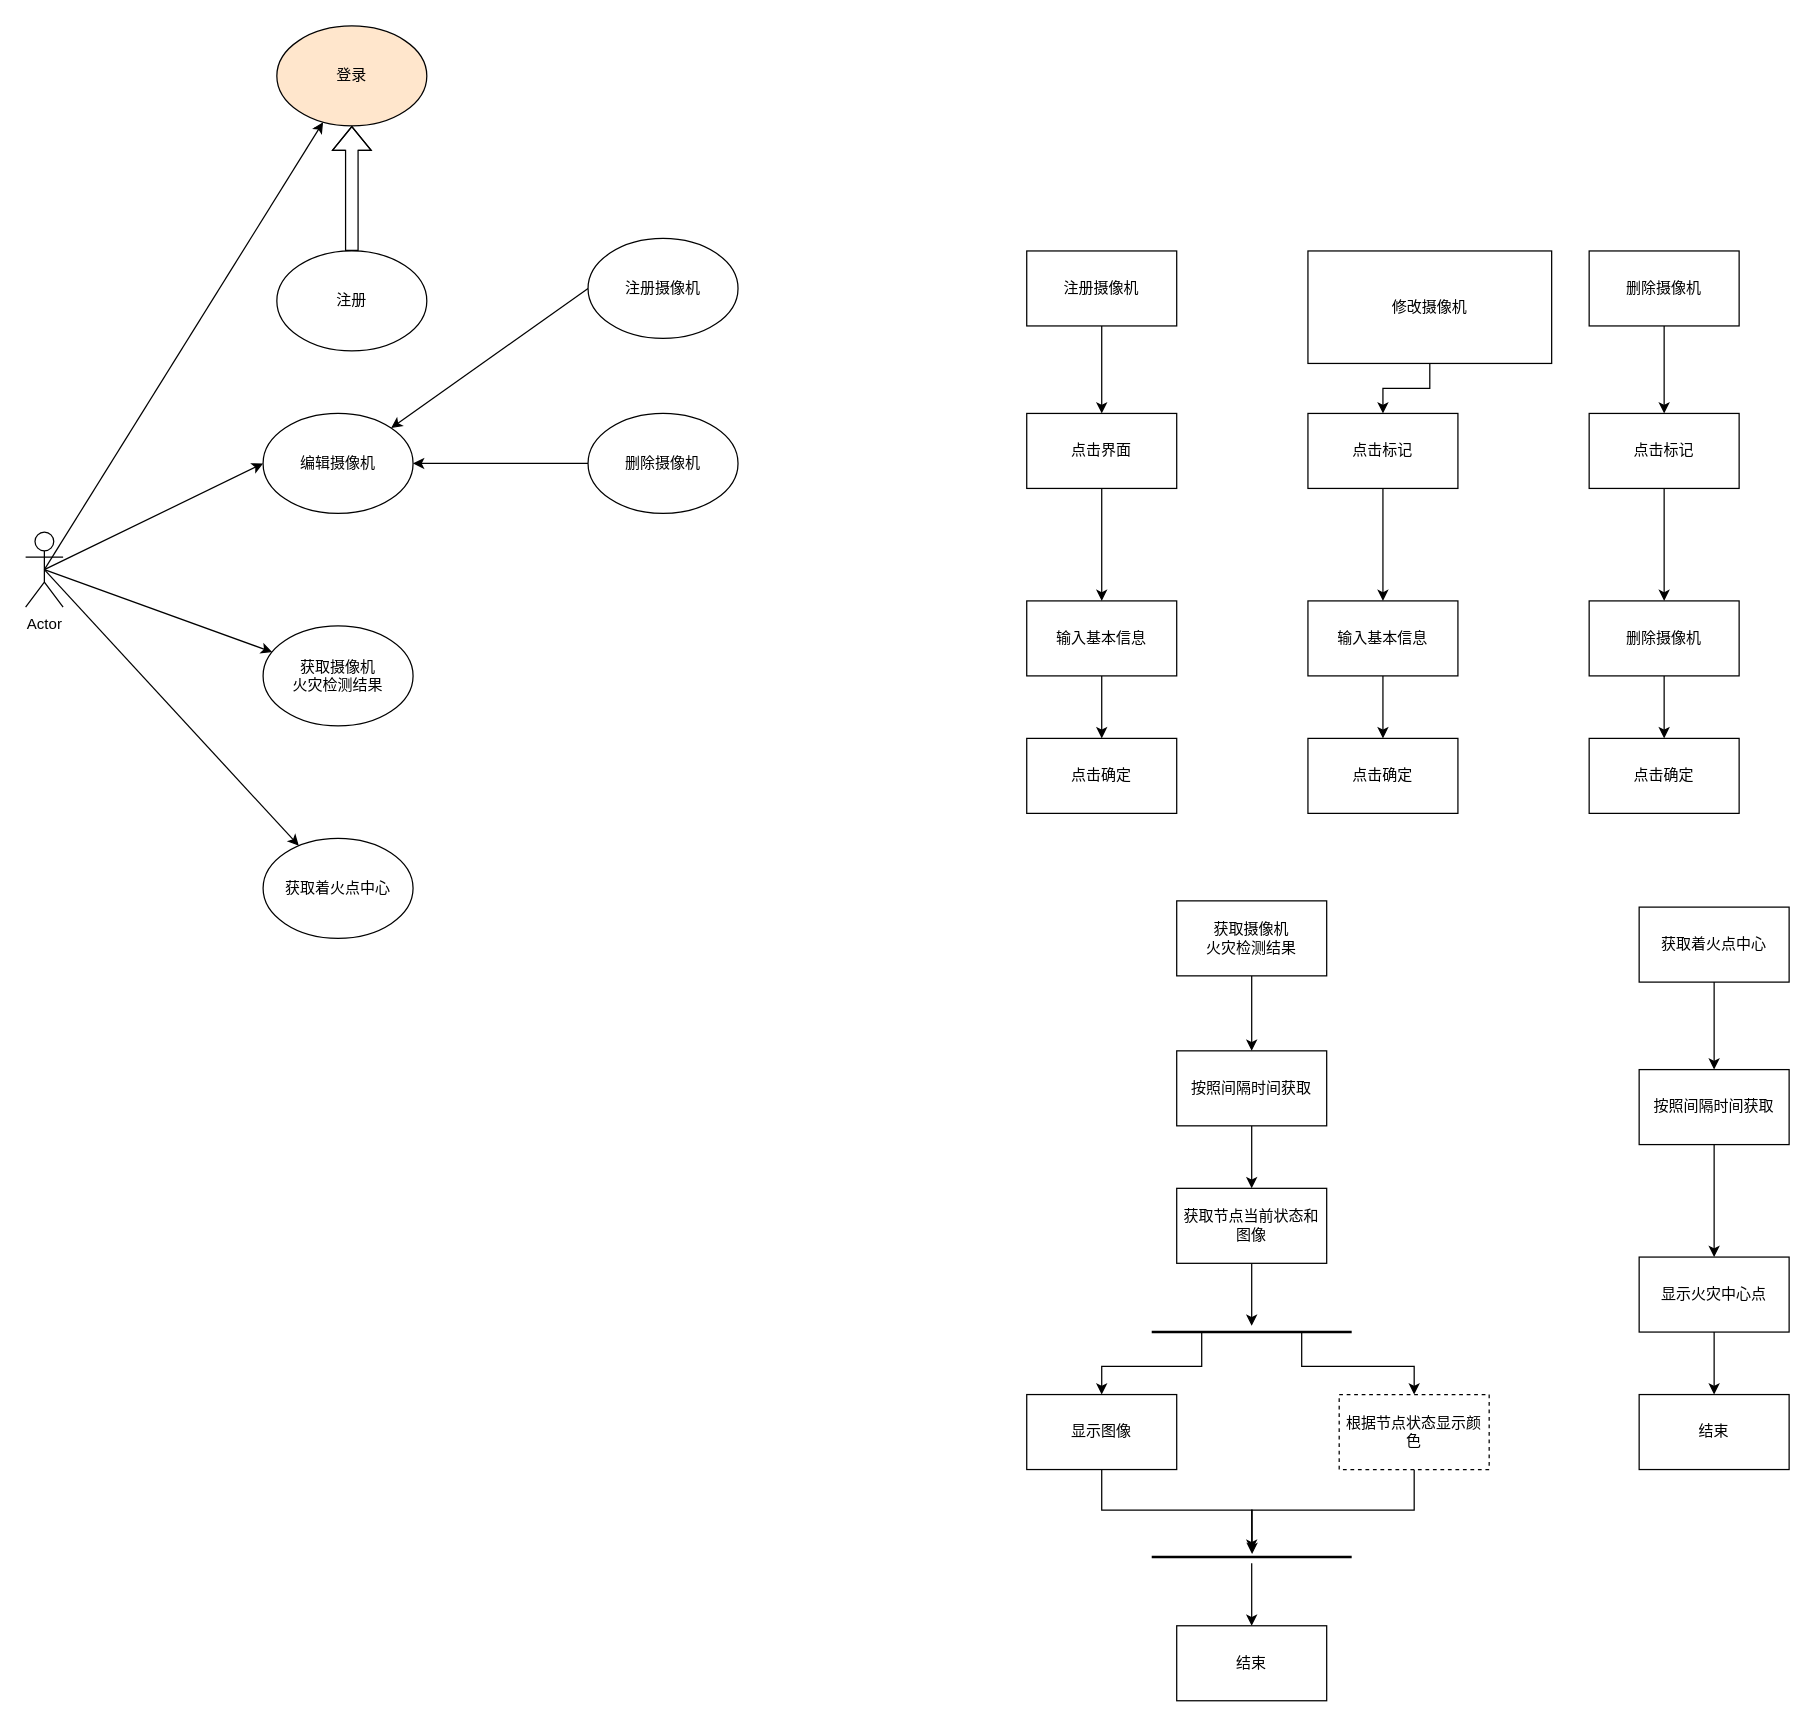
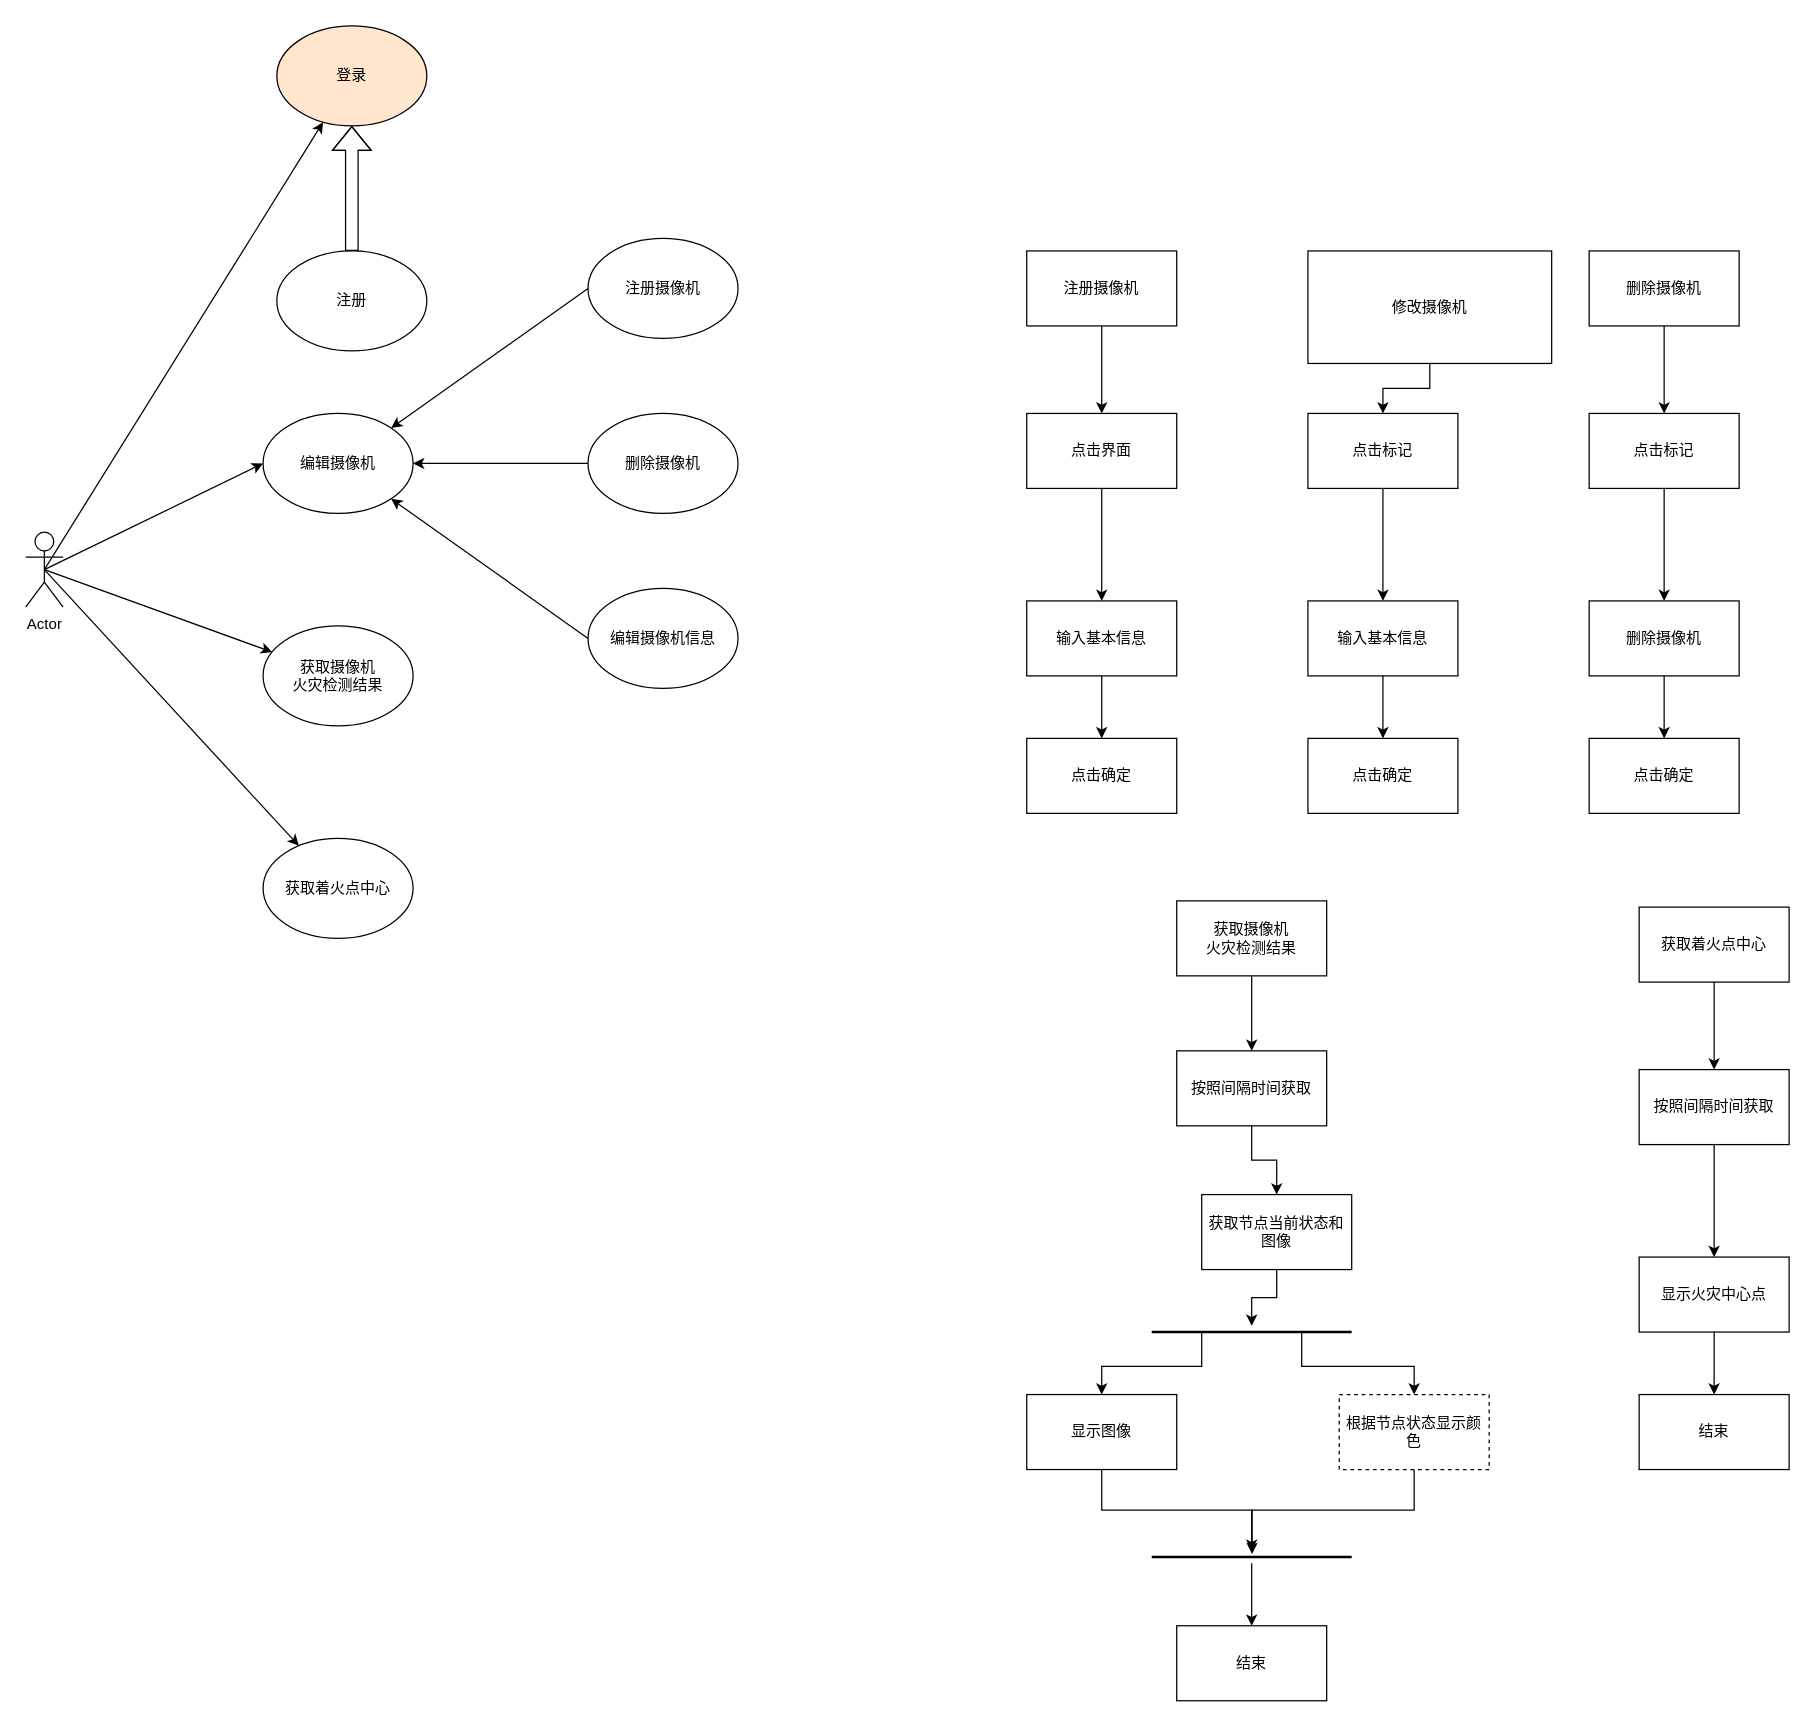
none -> (493, 571)
none -> (663, 638)
(1252, 1226) -> (1277, 1232)
